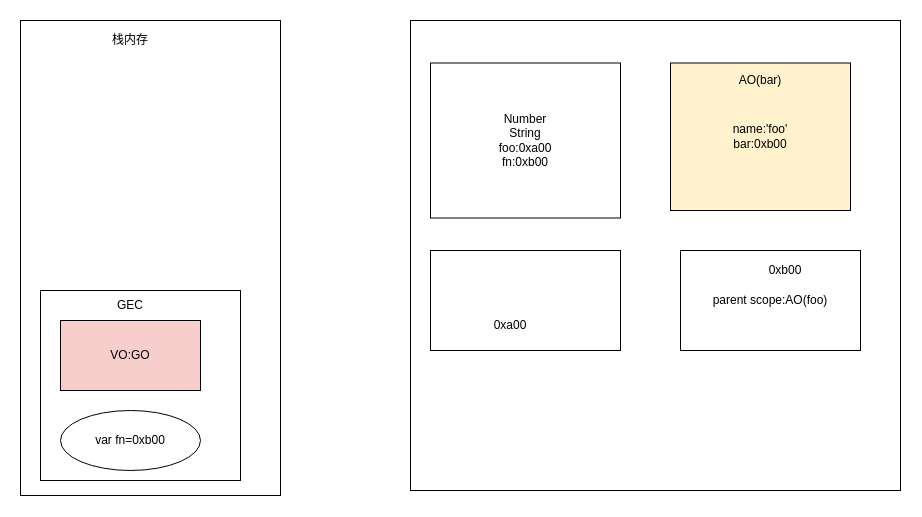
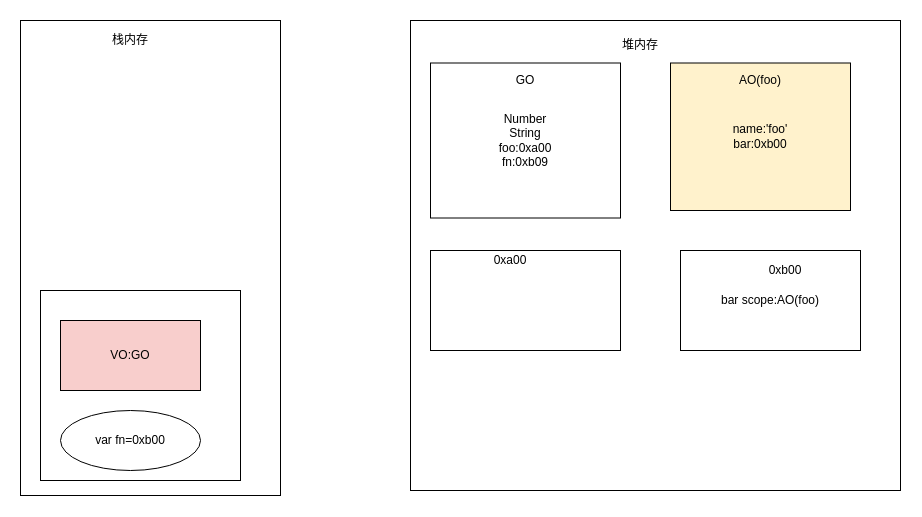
none -> (641, 46)
none -> (526, 81)
(761, 81) -> (761, 81)
(526, 141) -> (526, 141)
(771, 301) -> (771, 301)
(131, 306) -> none
(511, 326) -> (511, 261)
